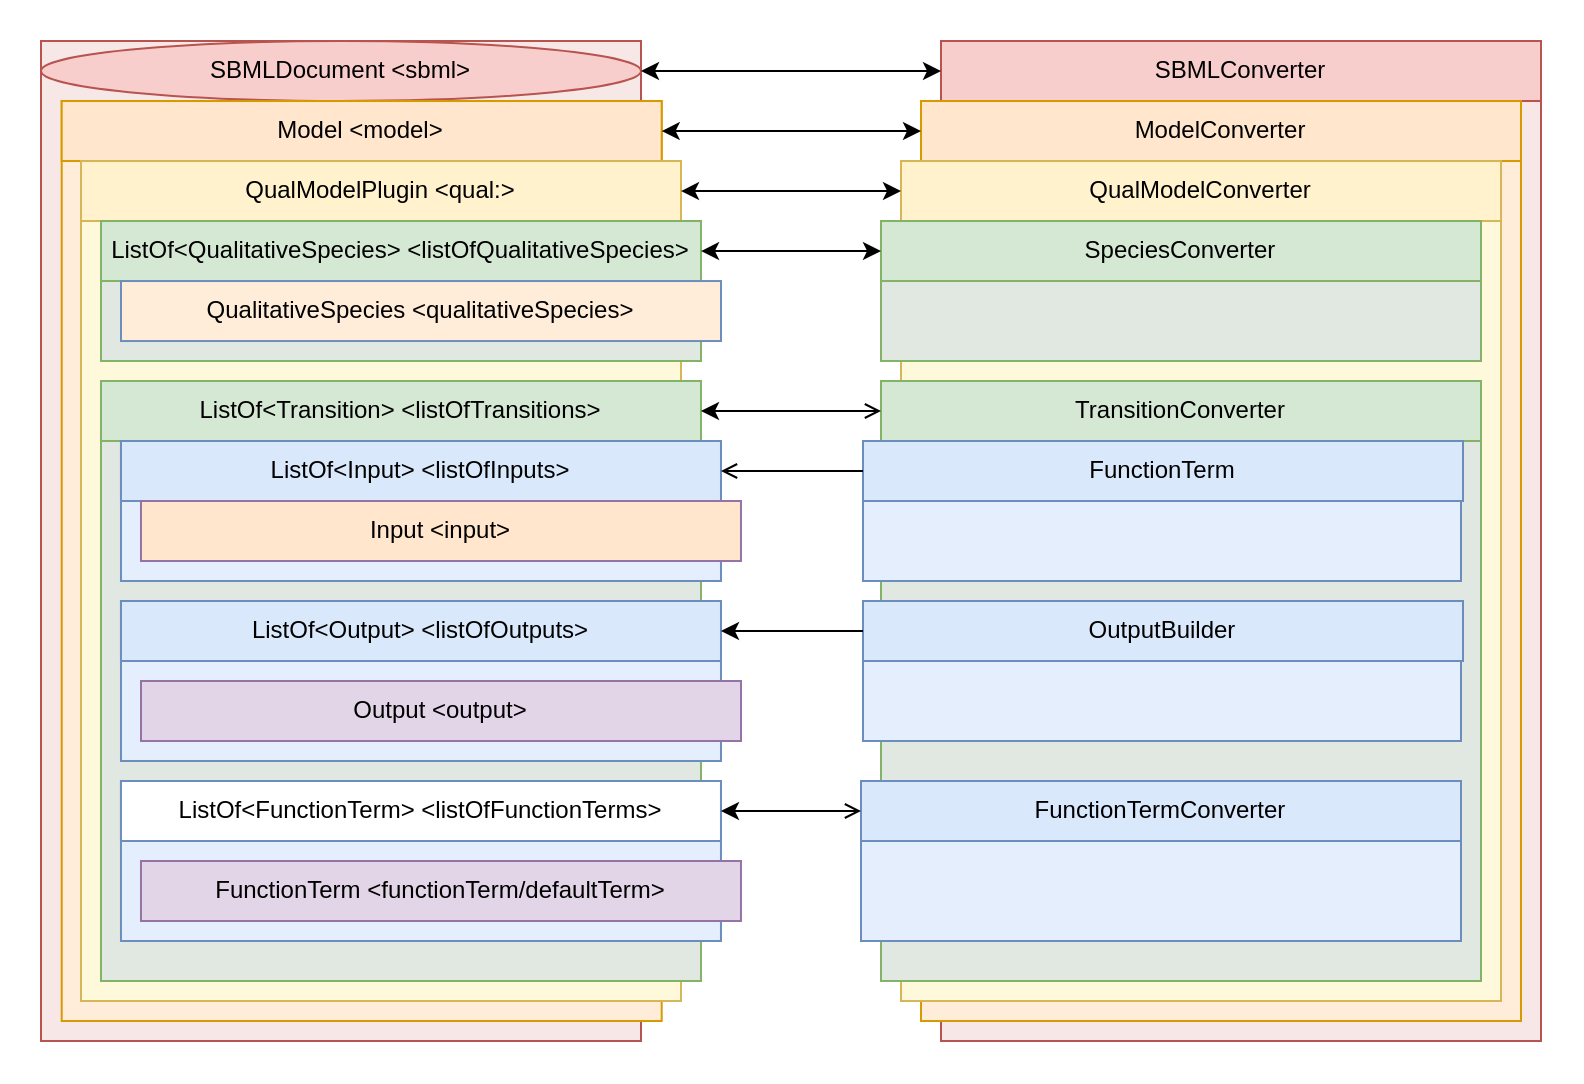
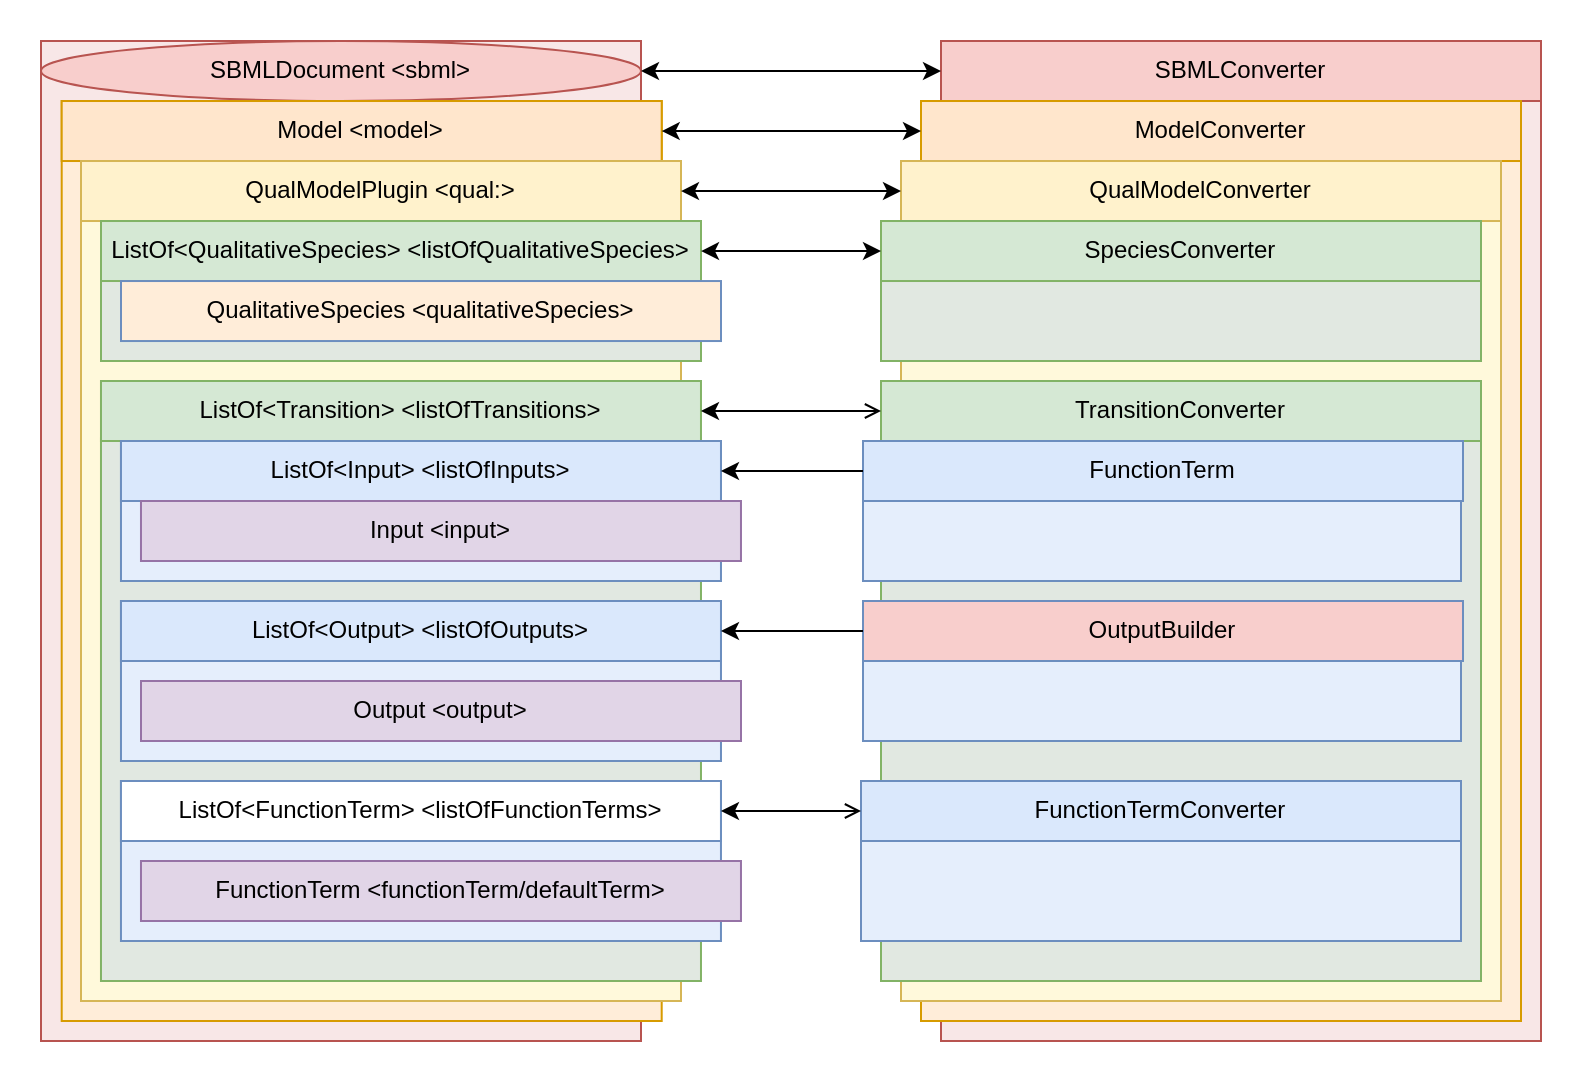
(732, 471) -> (736, 471)
(441, 531) -> (441, 531)
(1163, 631) -> (1163, 631)
